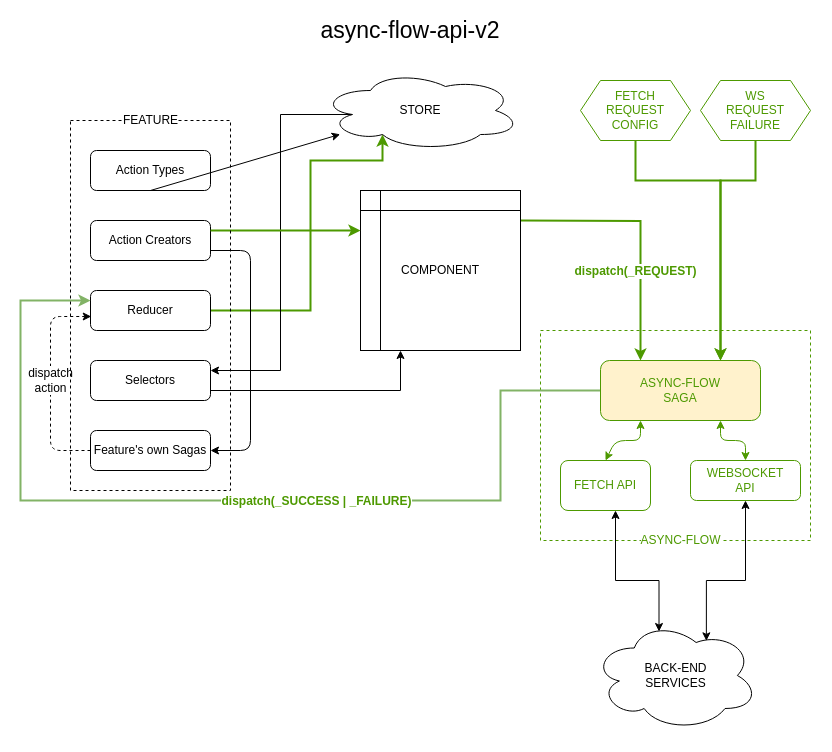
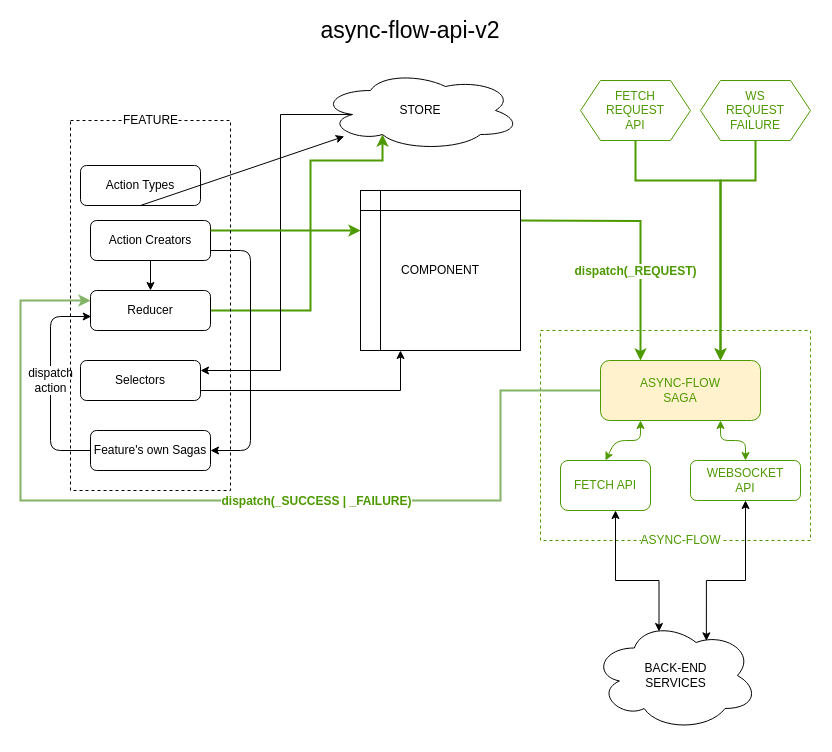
(636, 111) -> (636, 111)
(151, 171) -> (141, 186)
none -> (151, 272)
(151, 381) -> (141, 381)
(51, 438) -> (51, 438)
